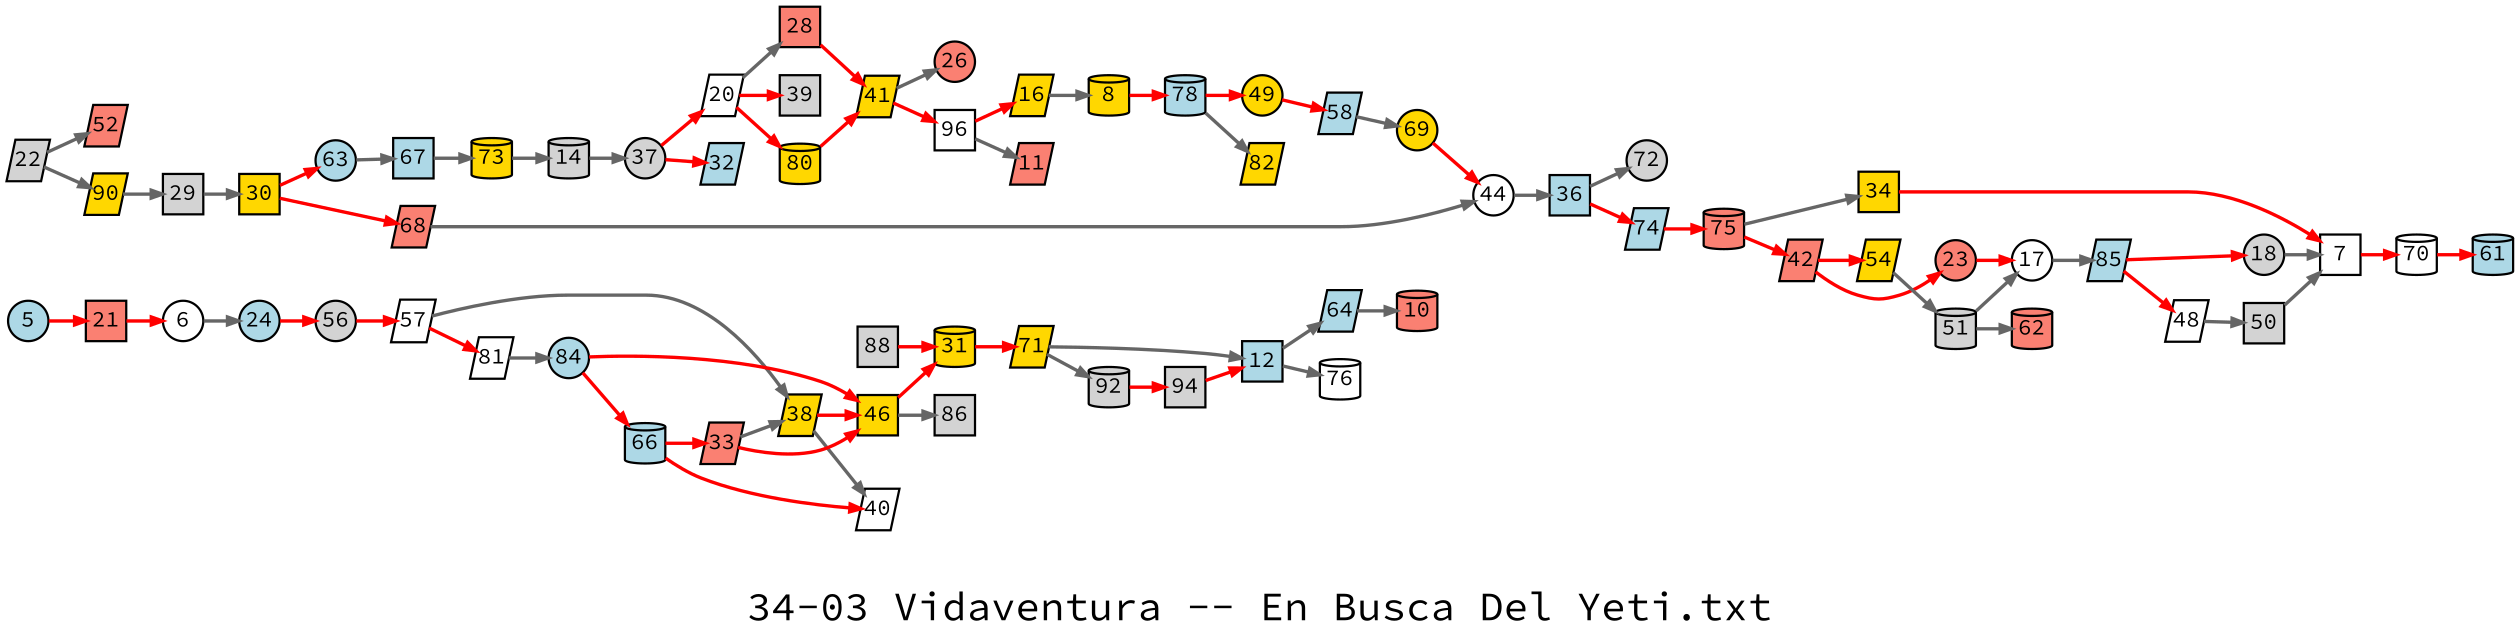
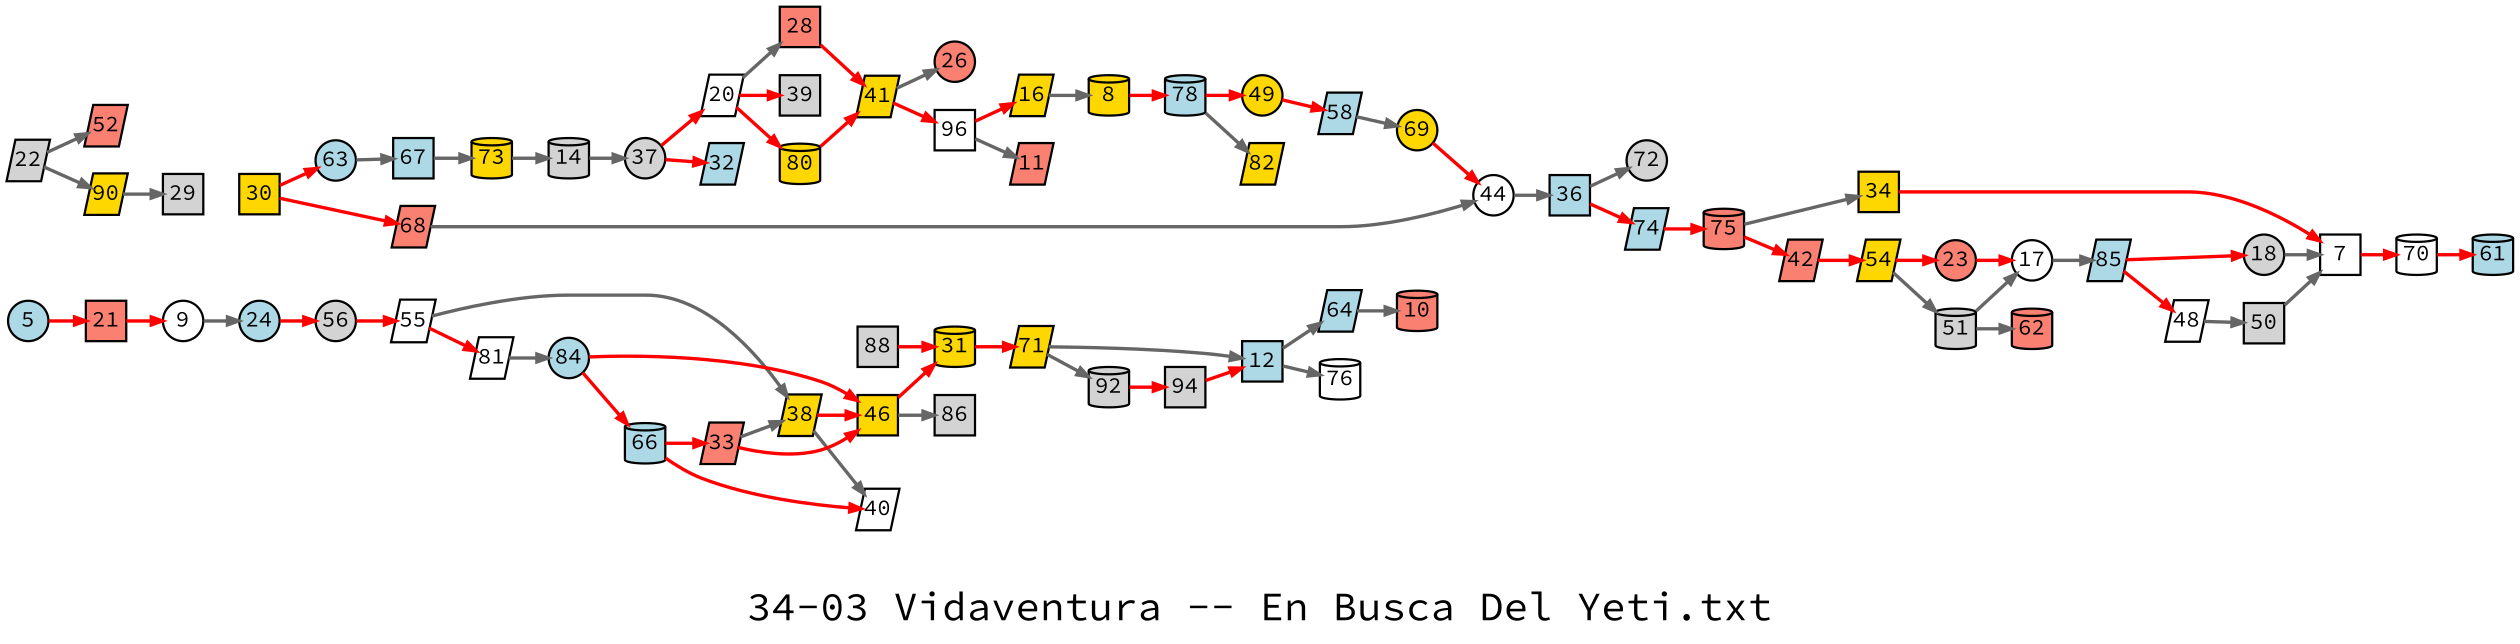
(216, 194) -> none
(1872, 298) -> (1910, 260)
(183, 321) -> (183, 321)
(413, 321) -> (413, 321)
